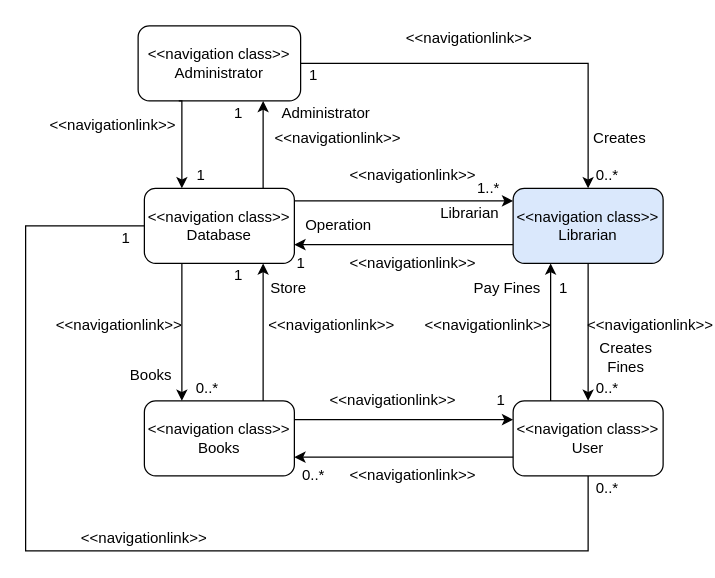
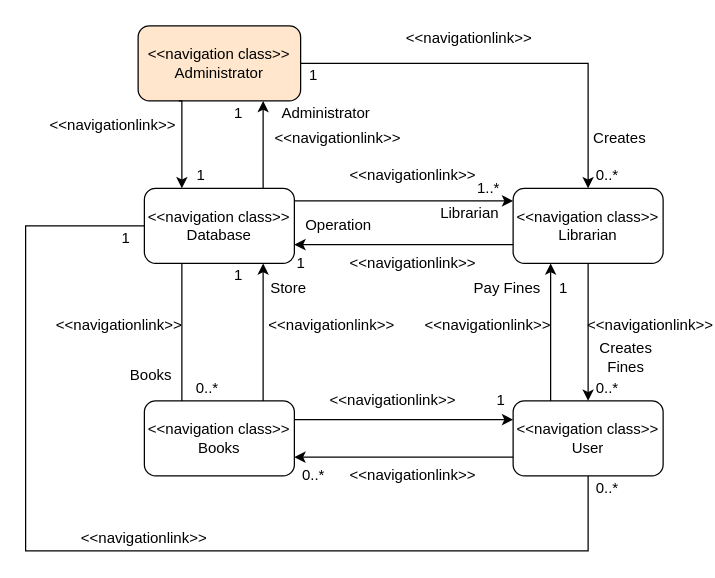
(219, 63) -> (219, 63)
(588, 226) -> (588, 226)
(182, 391) -> (182, 394)
